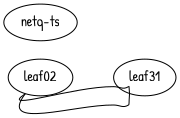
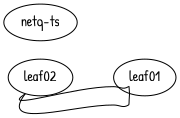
(145, 77) -> (145, 77)
